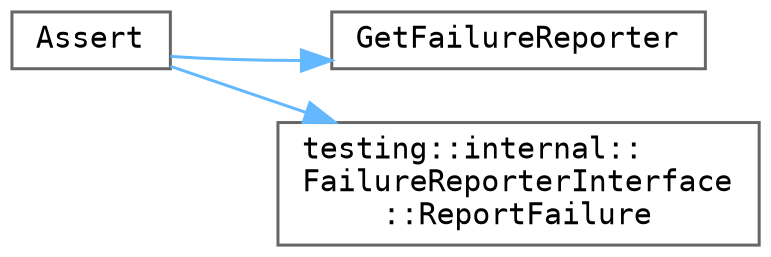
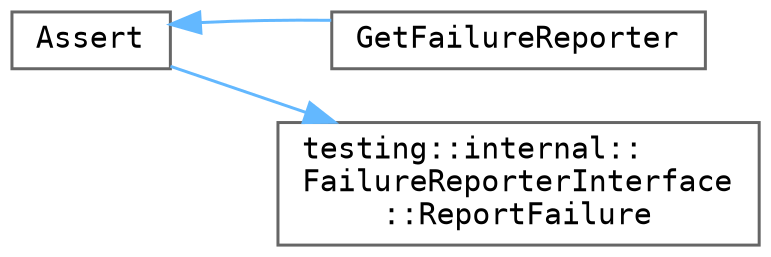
(235, 60) -> (266, 20)
